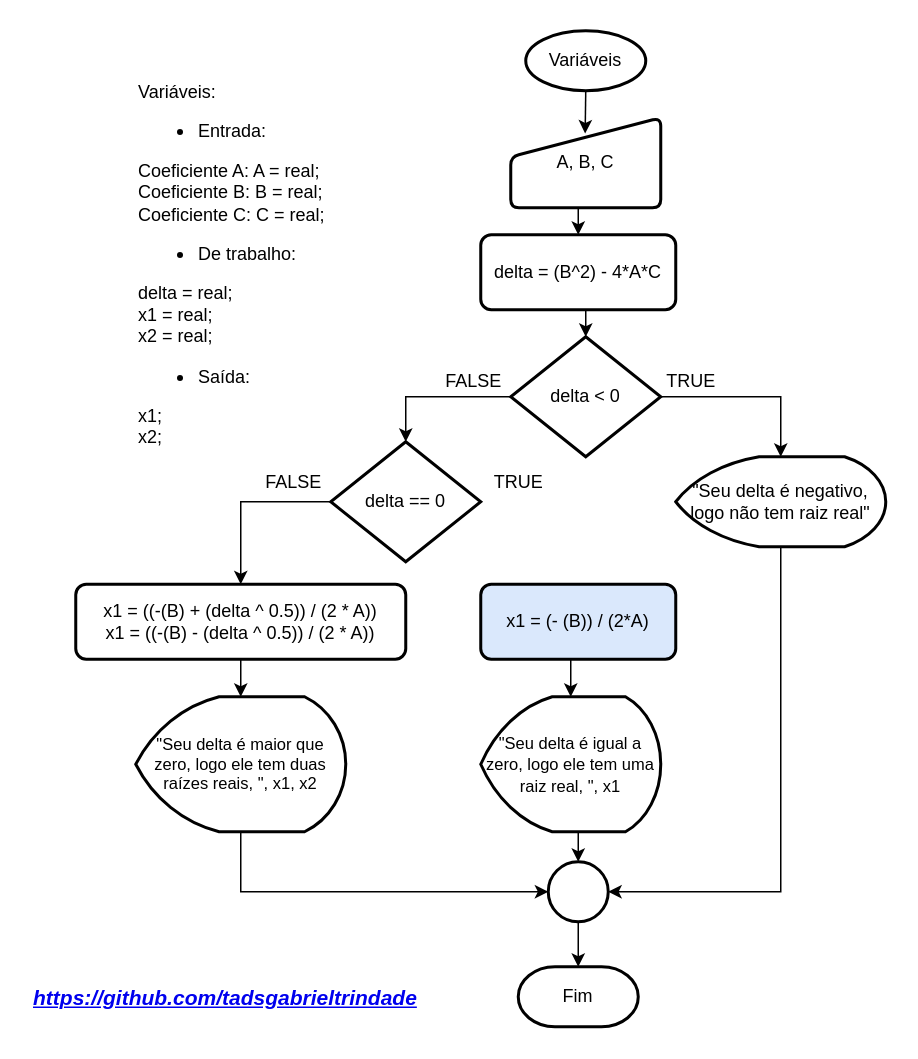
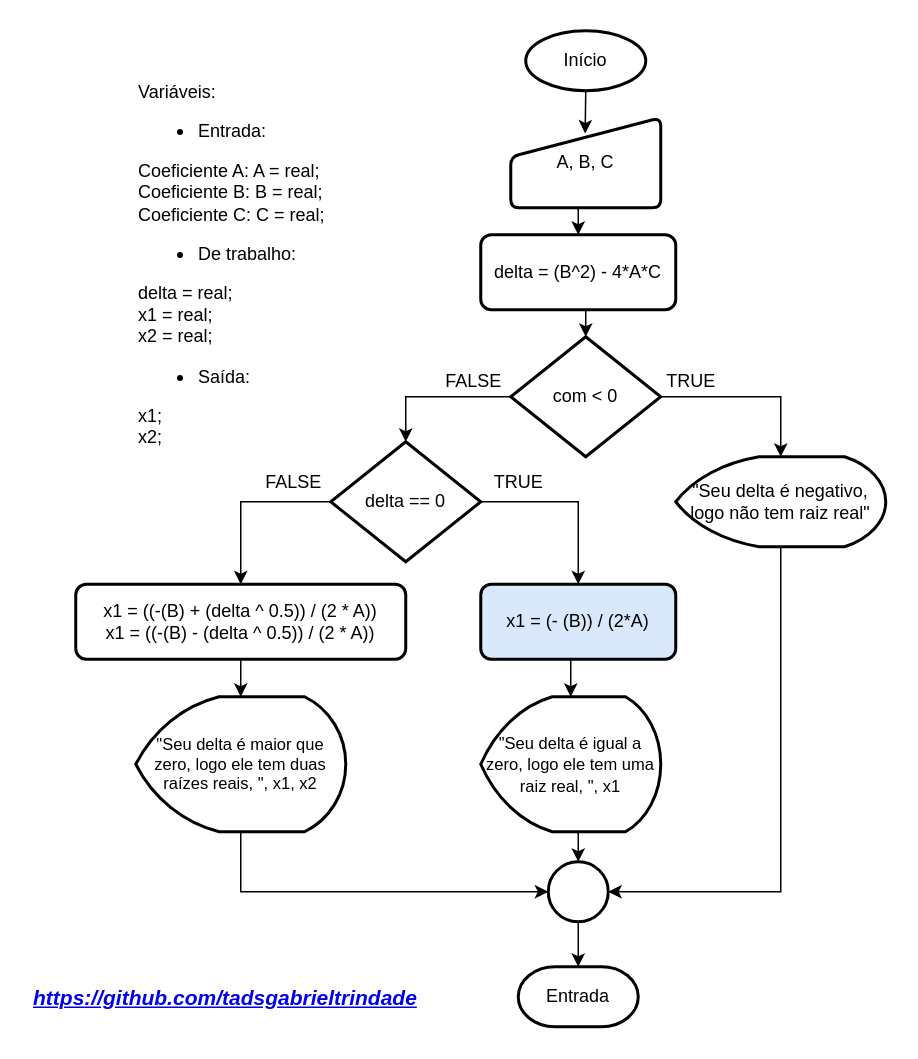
(586, 61) -> (586, 61)
(586, 397) -> (586, 397)
none -> (565, 502)
(578, 997) -> (578, 997)
